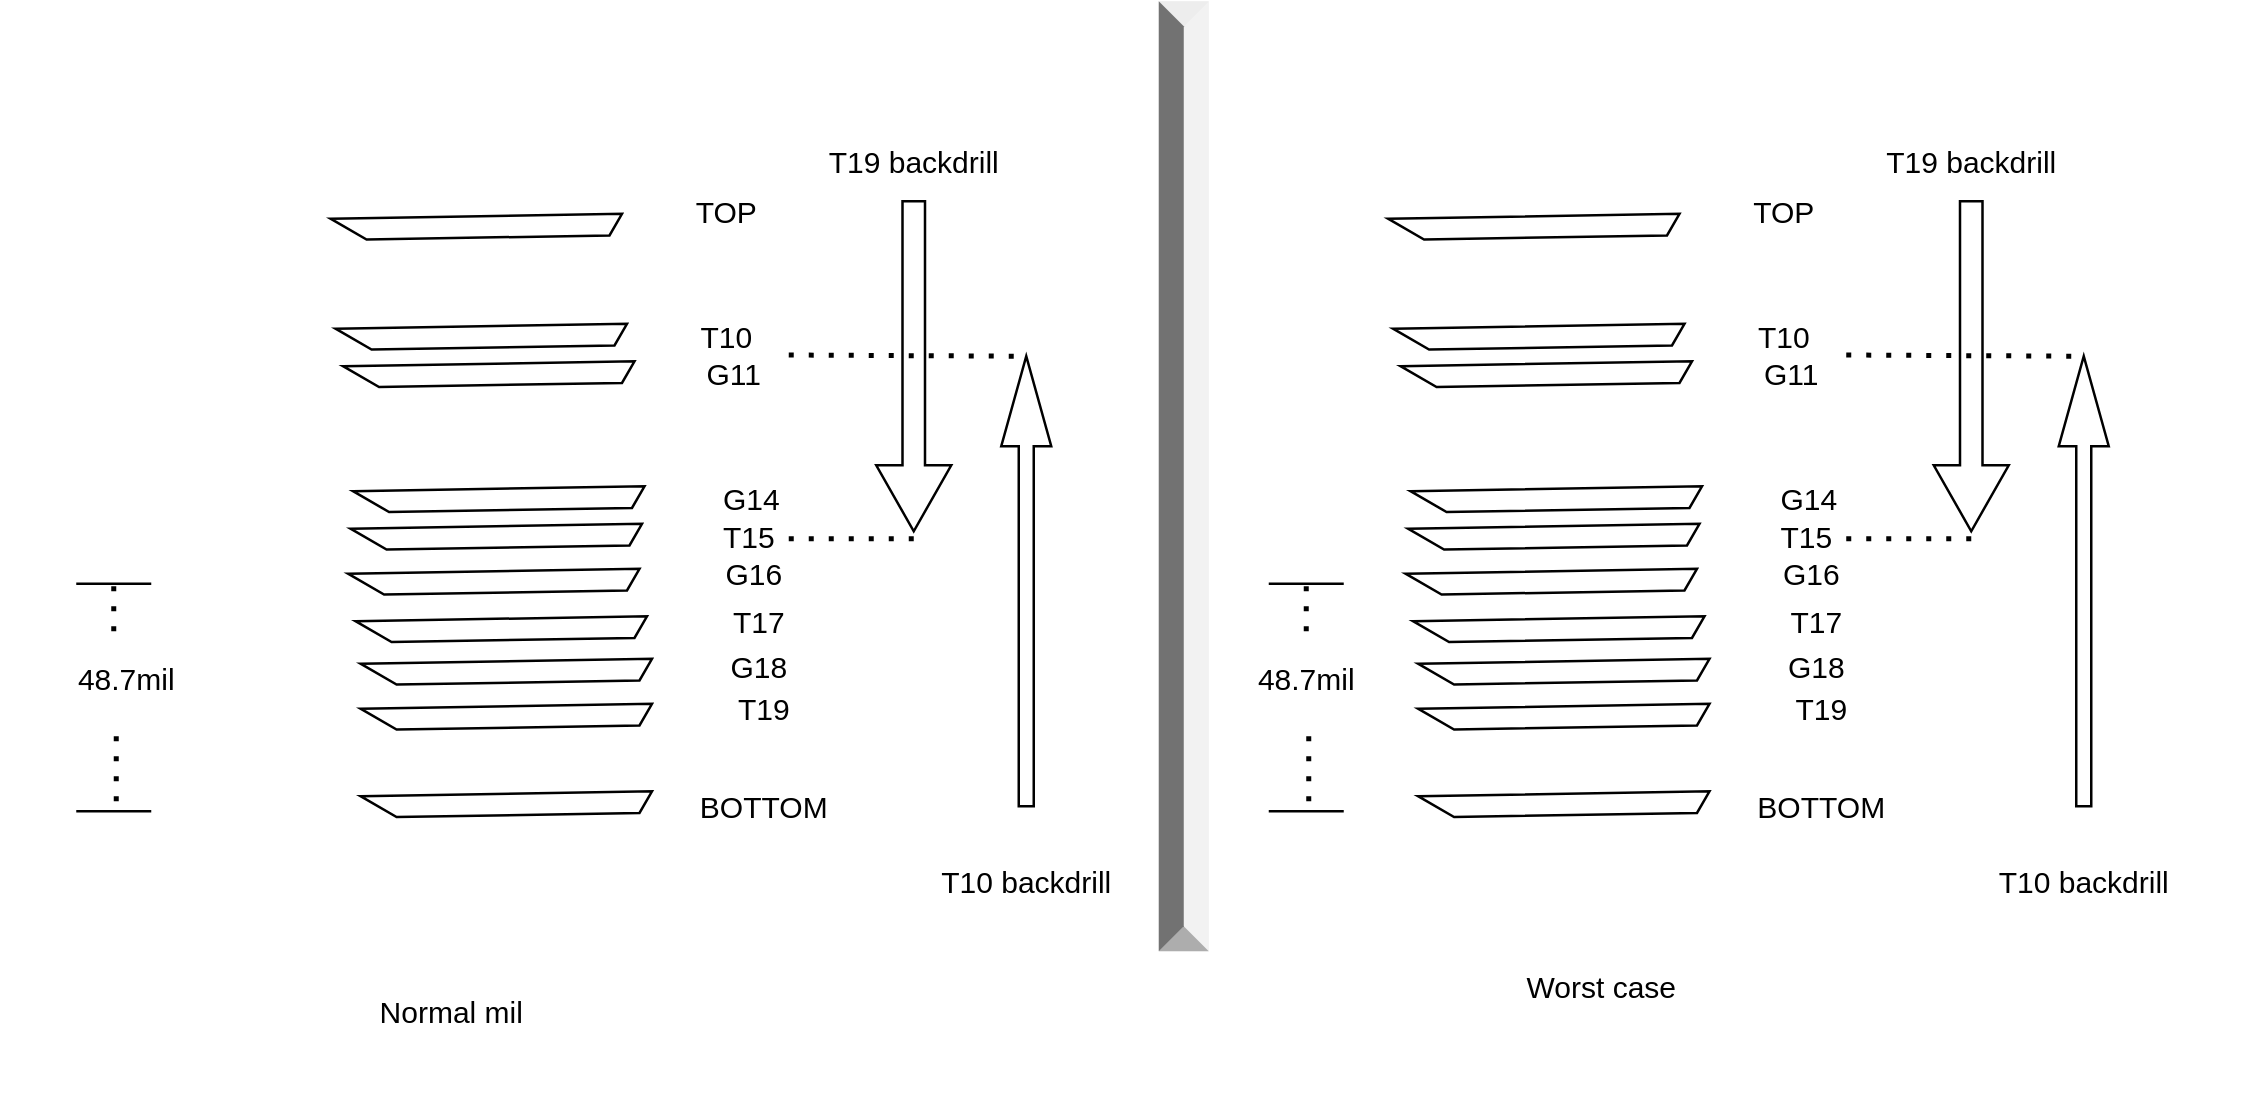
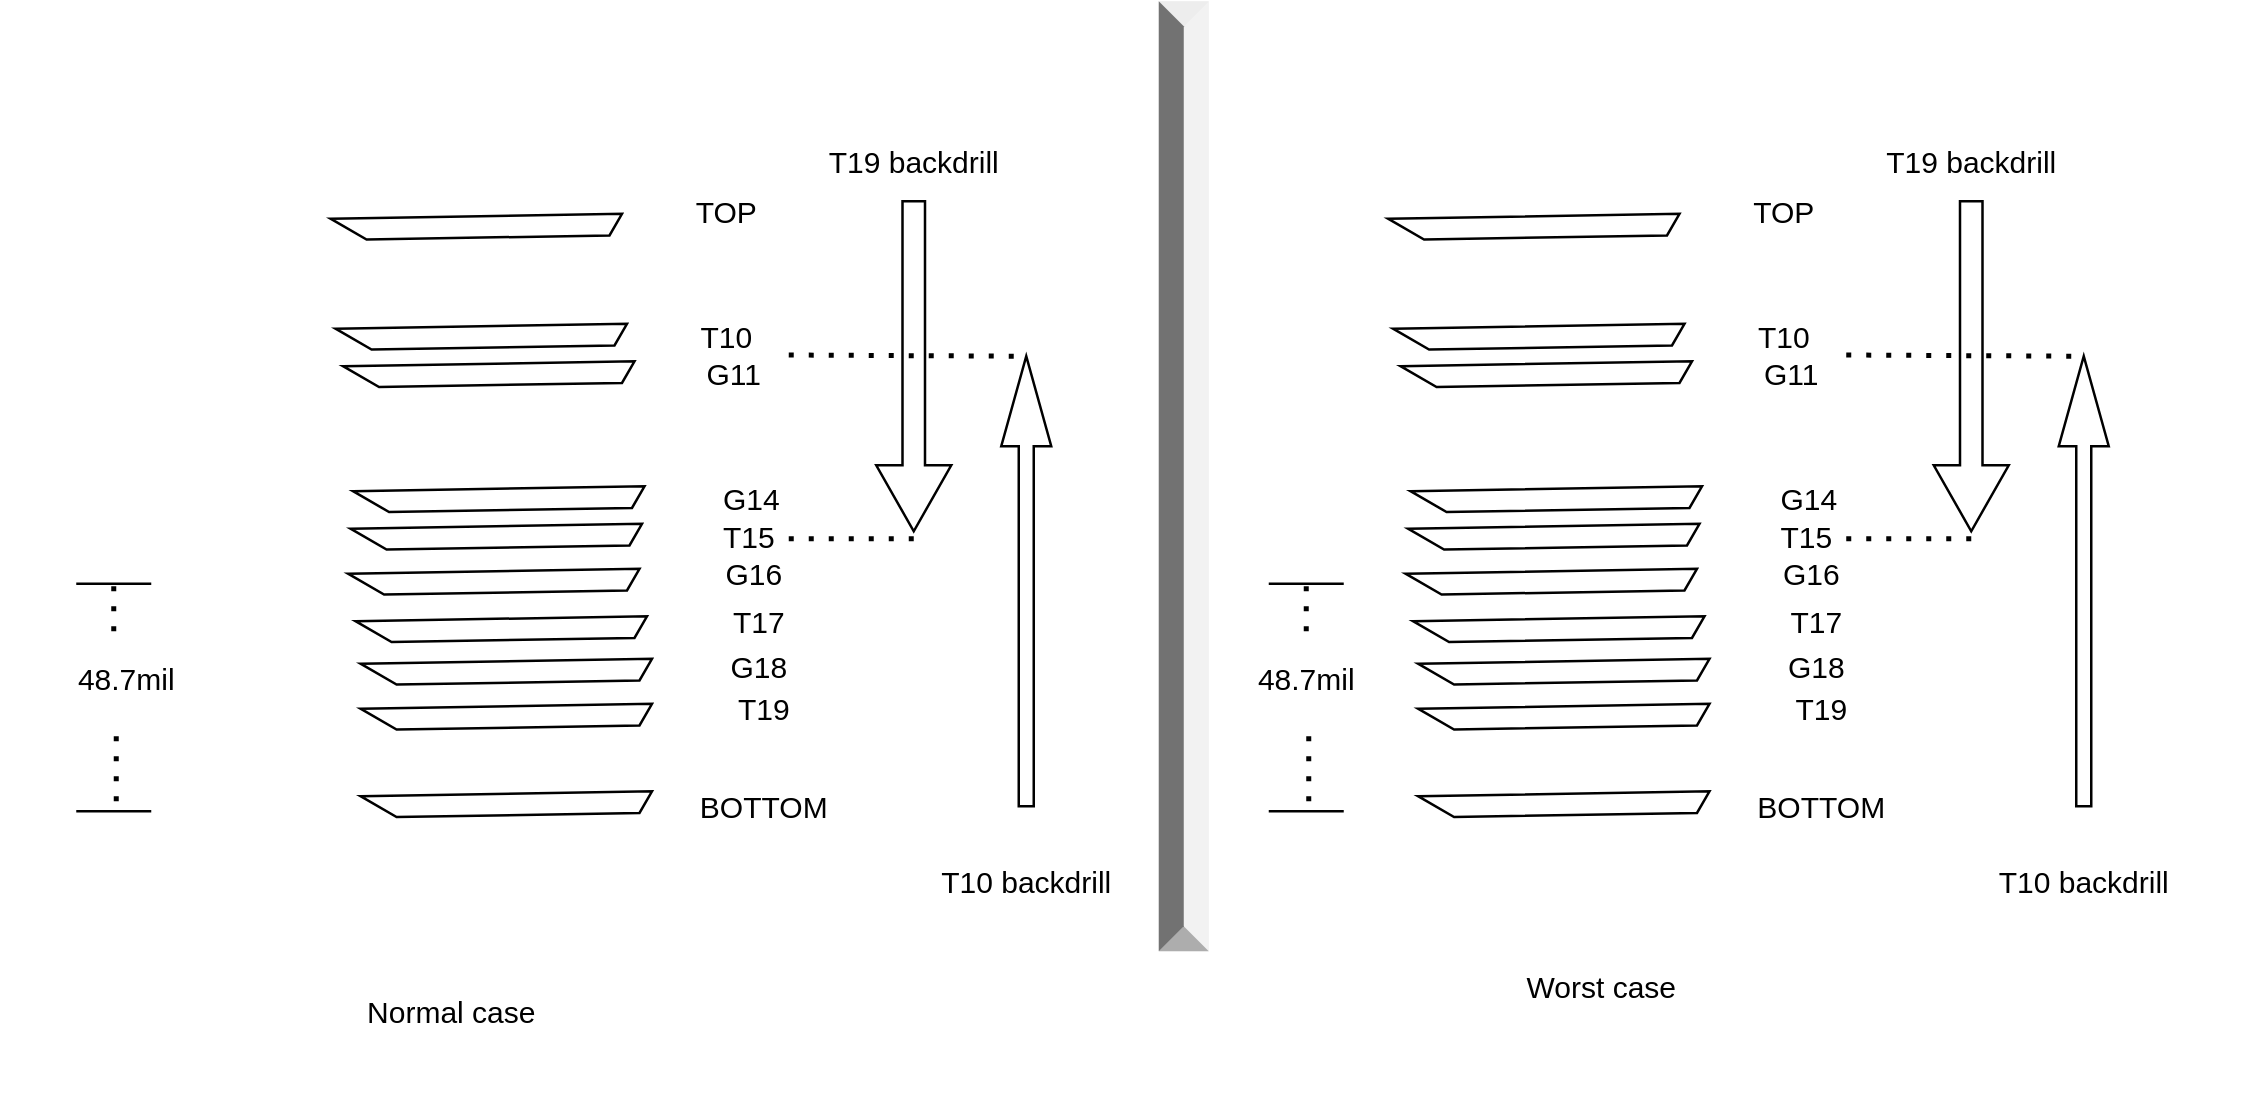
(453, 1014) -> (453, 1014)
